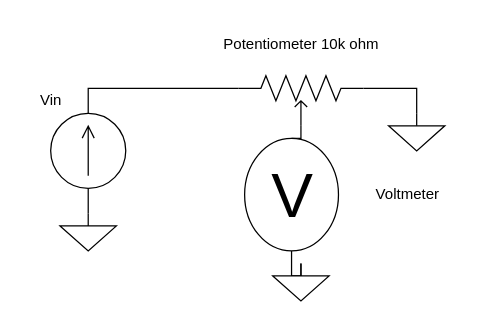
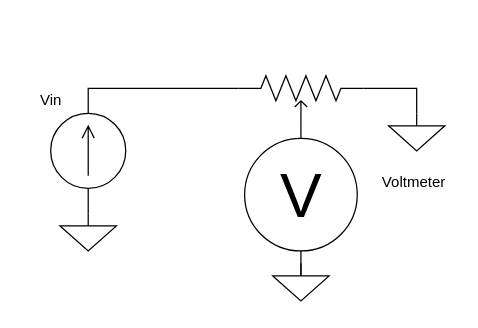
(301, 44) -> none
(291, 194) -> (301, 194)
(407, 194) -> (413, 182)
